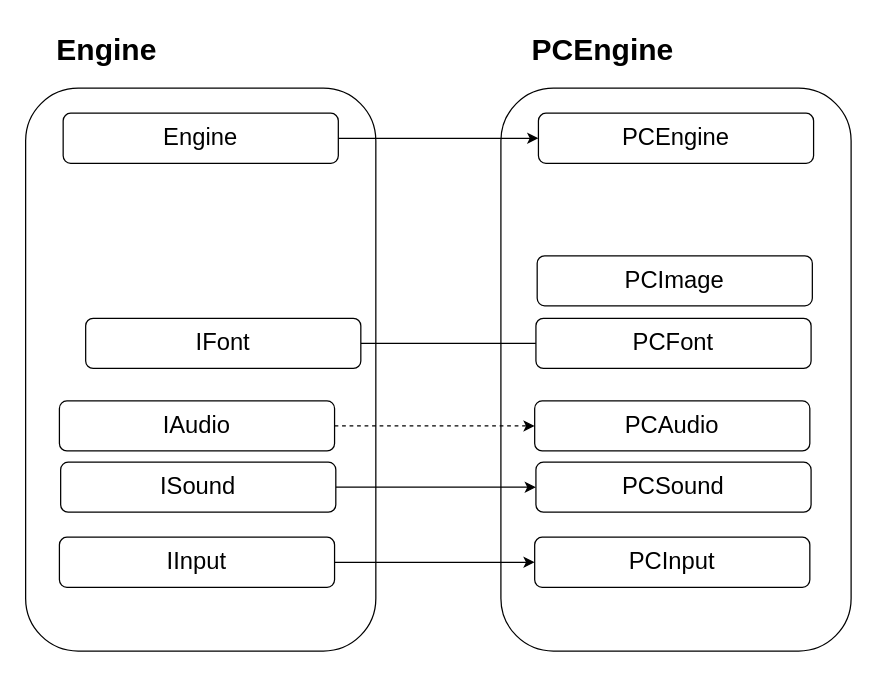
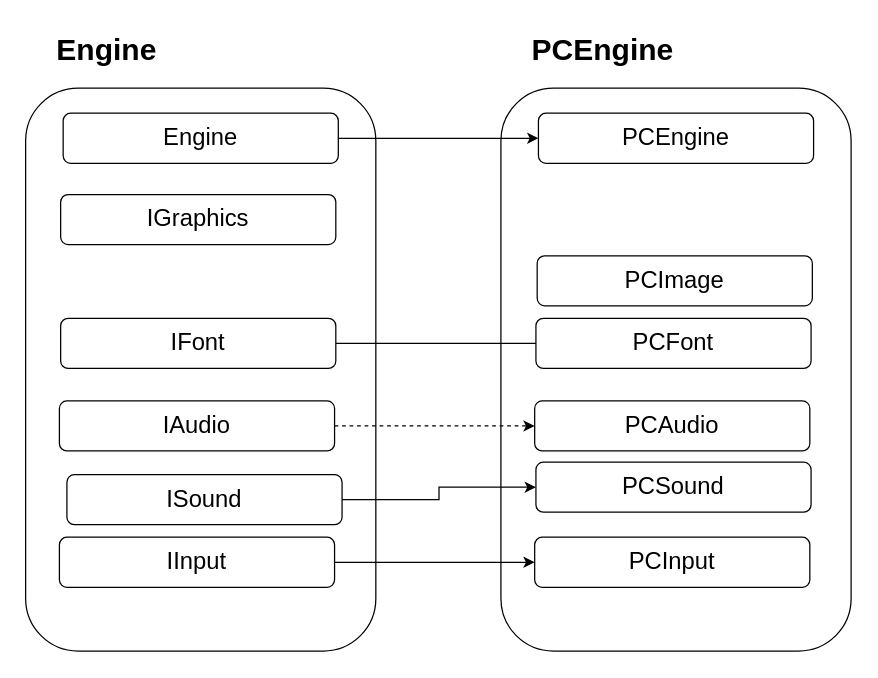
none -> (198, 219)
(223, 343) -> (198, 343)
(198, 487) -> (204, 499)
